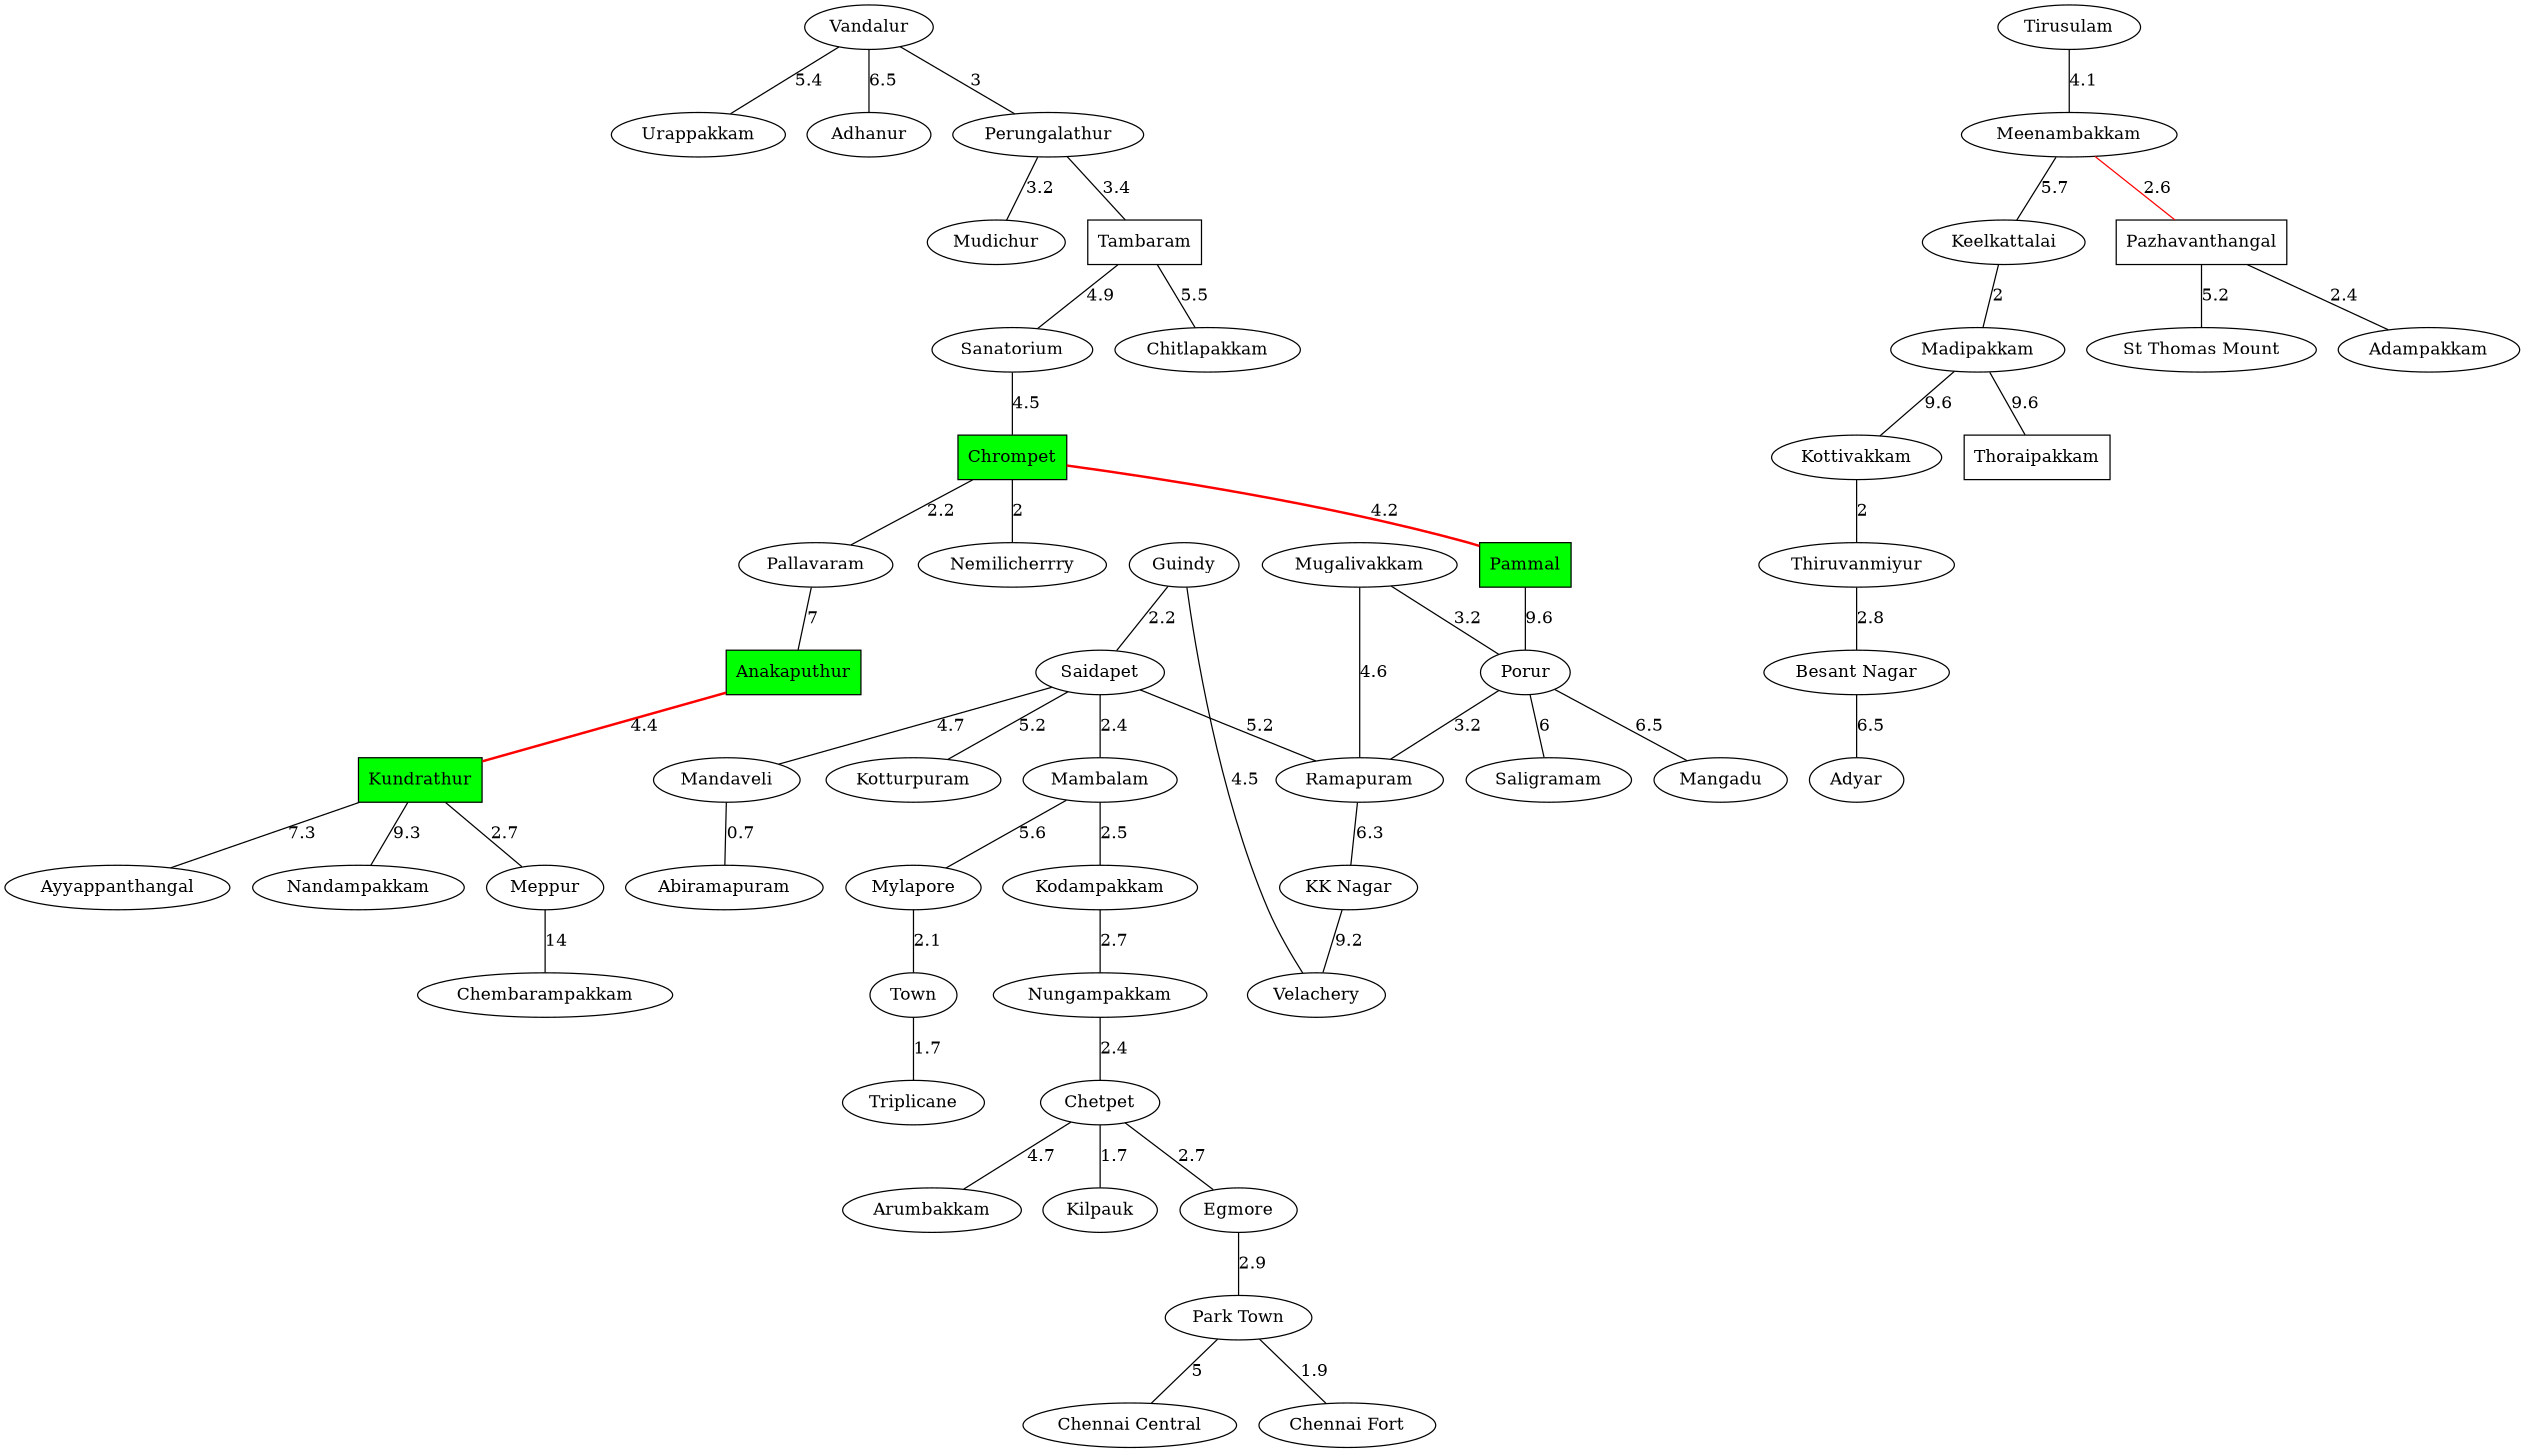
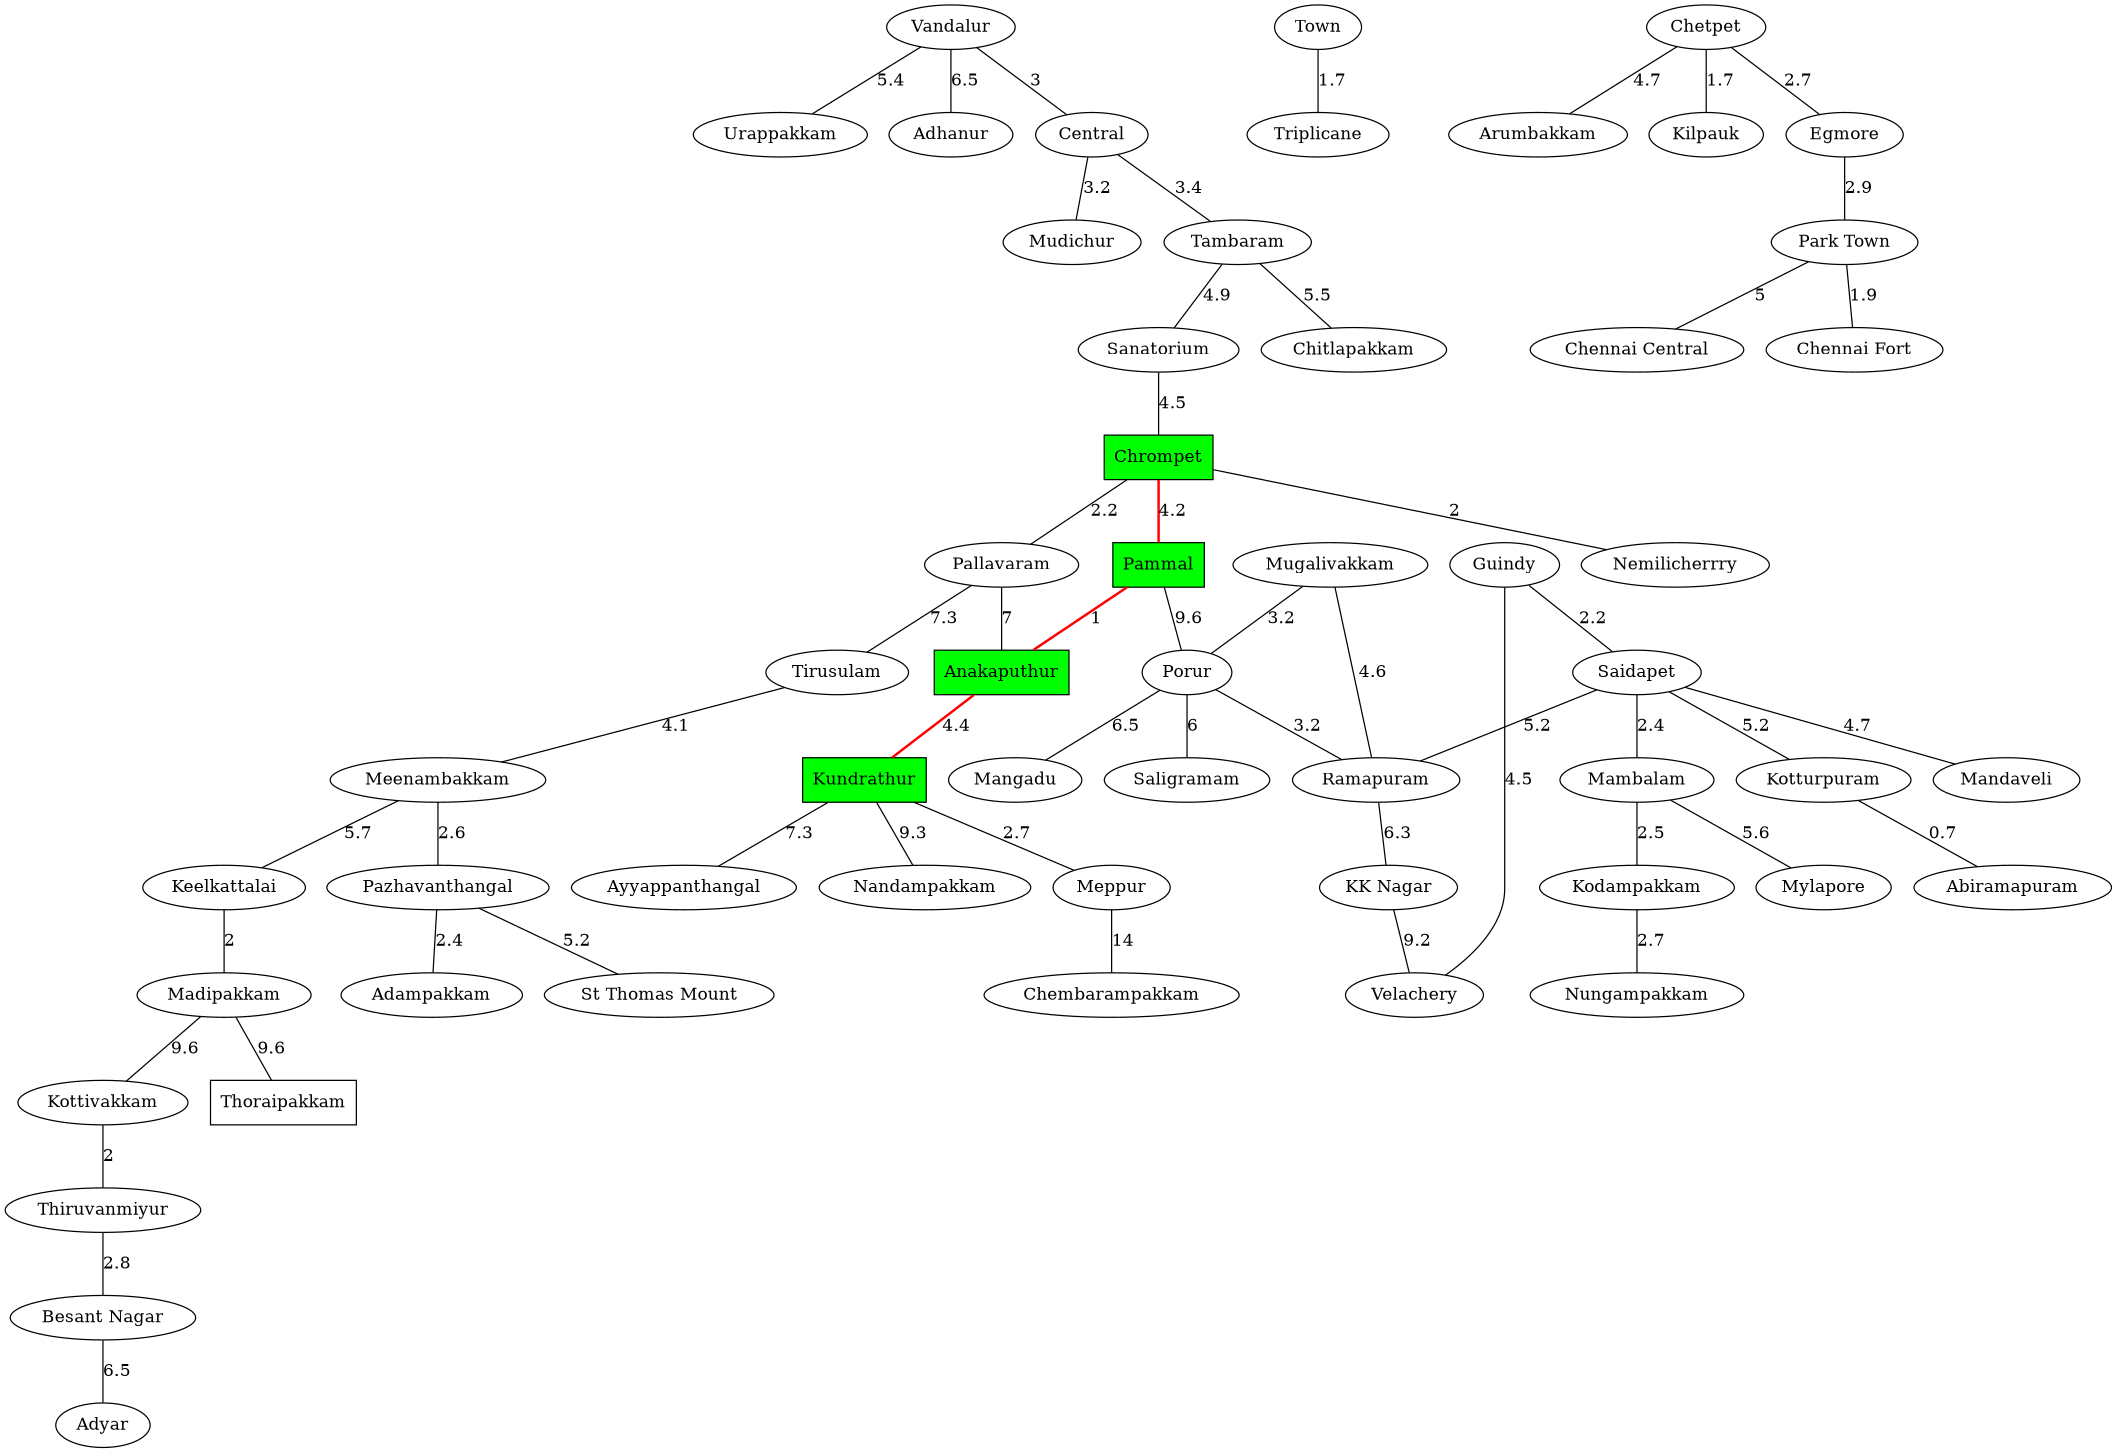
(1048, 135) -> (1092, 135)
(2135, 188) -> (438, 834)
(1145, 242) -> (1238, 242)
(2202, 242) -> (438, 888)
none -> (919, 619)
none -> (1080, 619)
(726, 834) -> (1918, 834)
(913, 941) -> none
(1100, 1049) -> none
